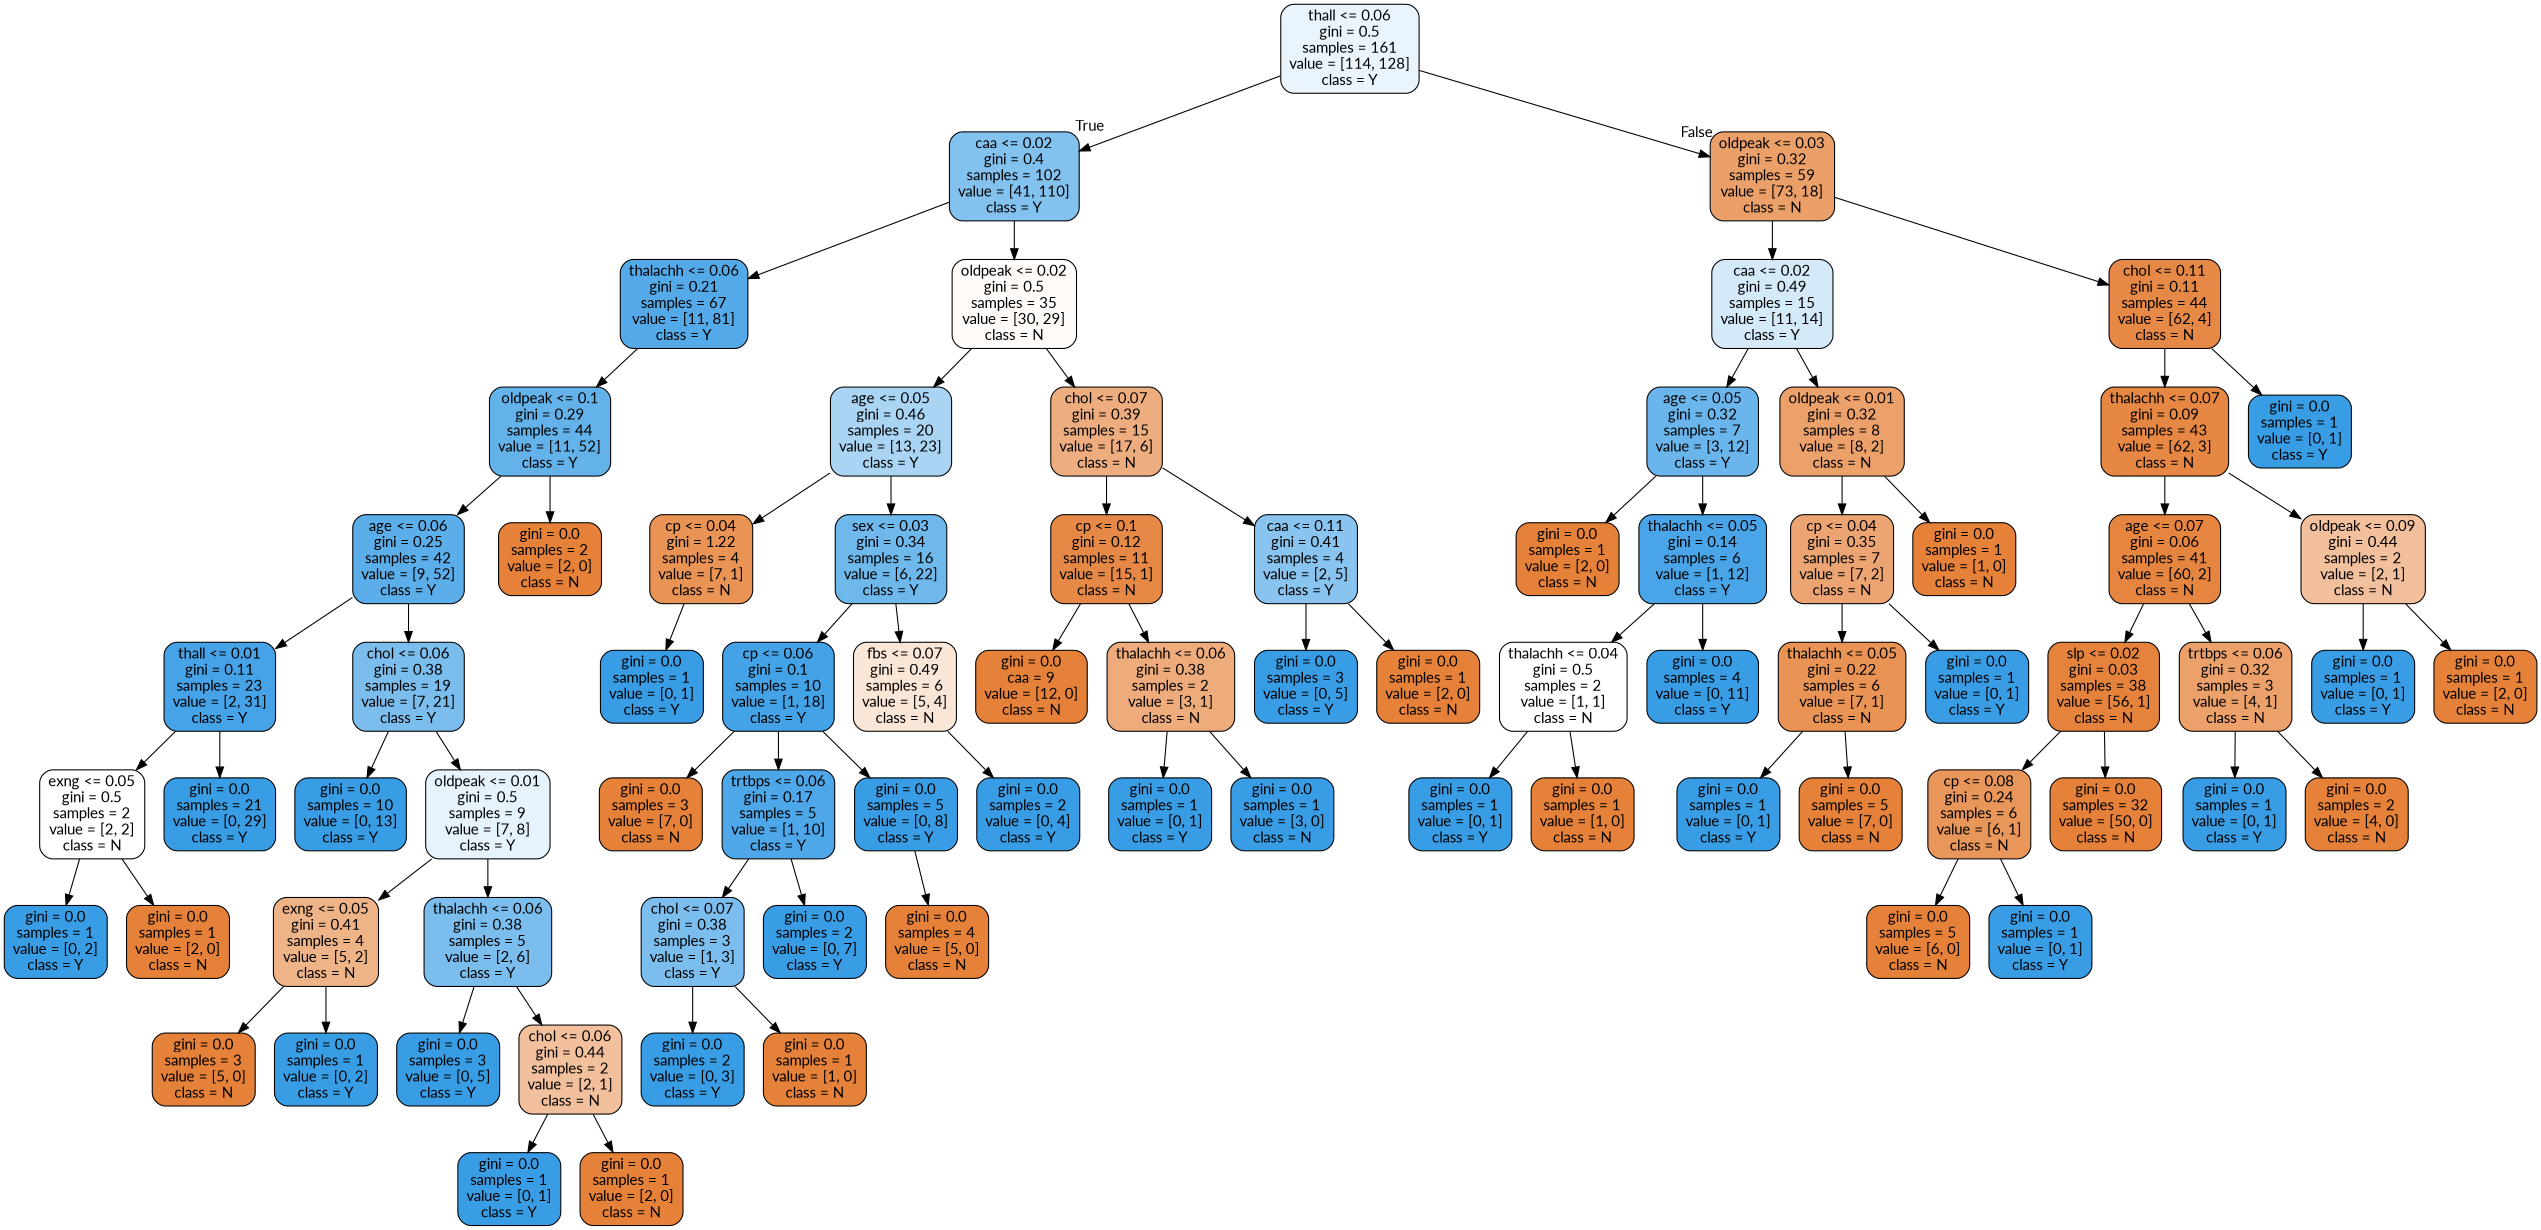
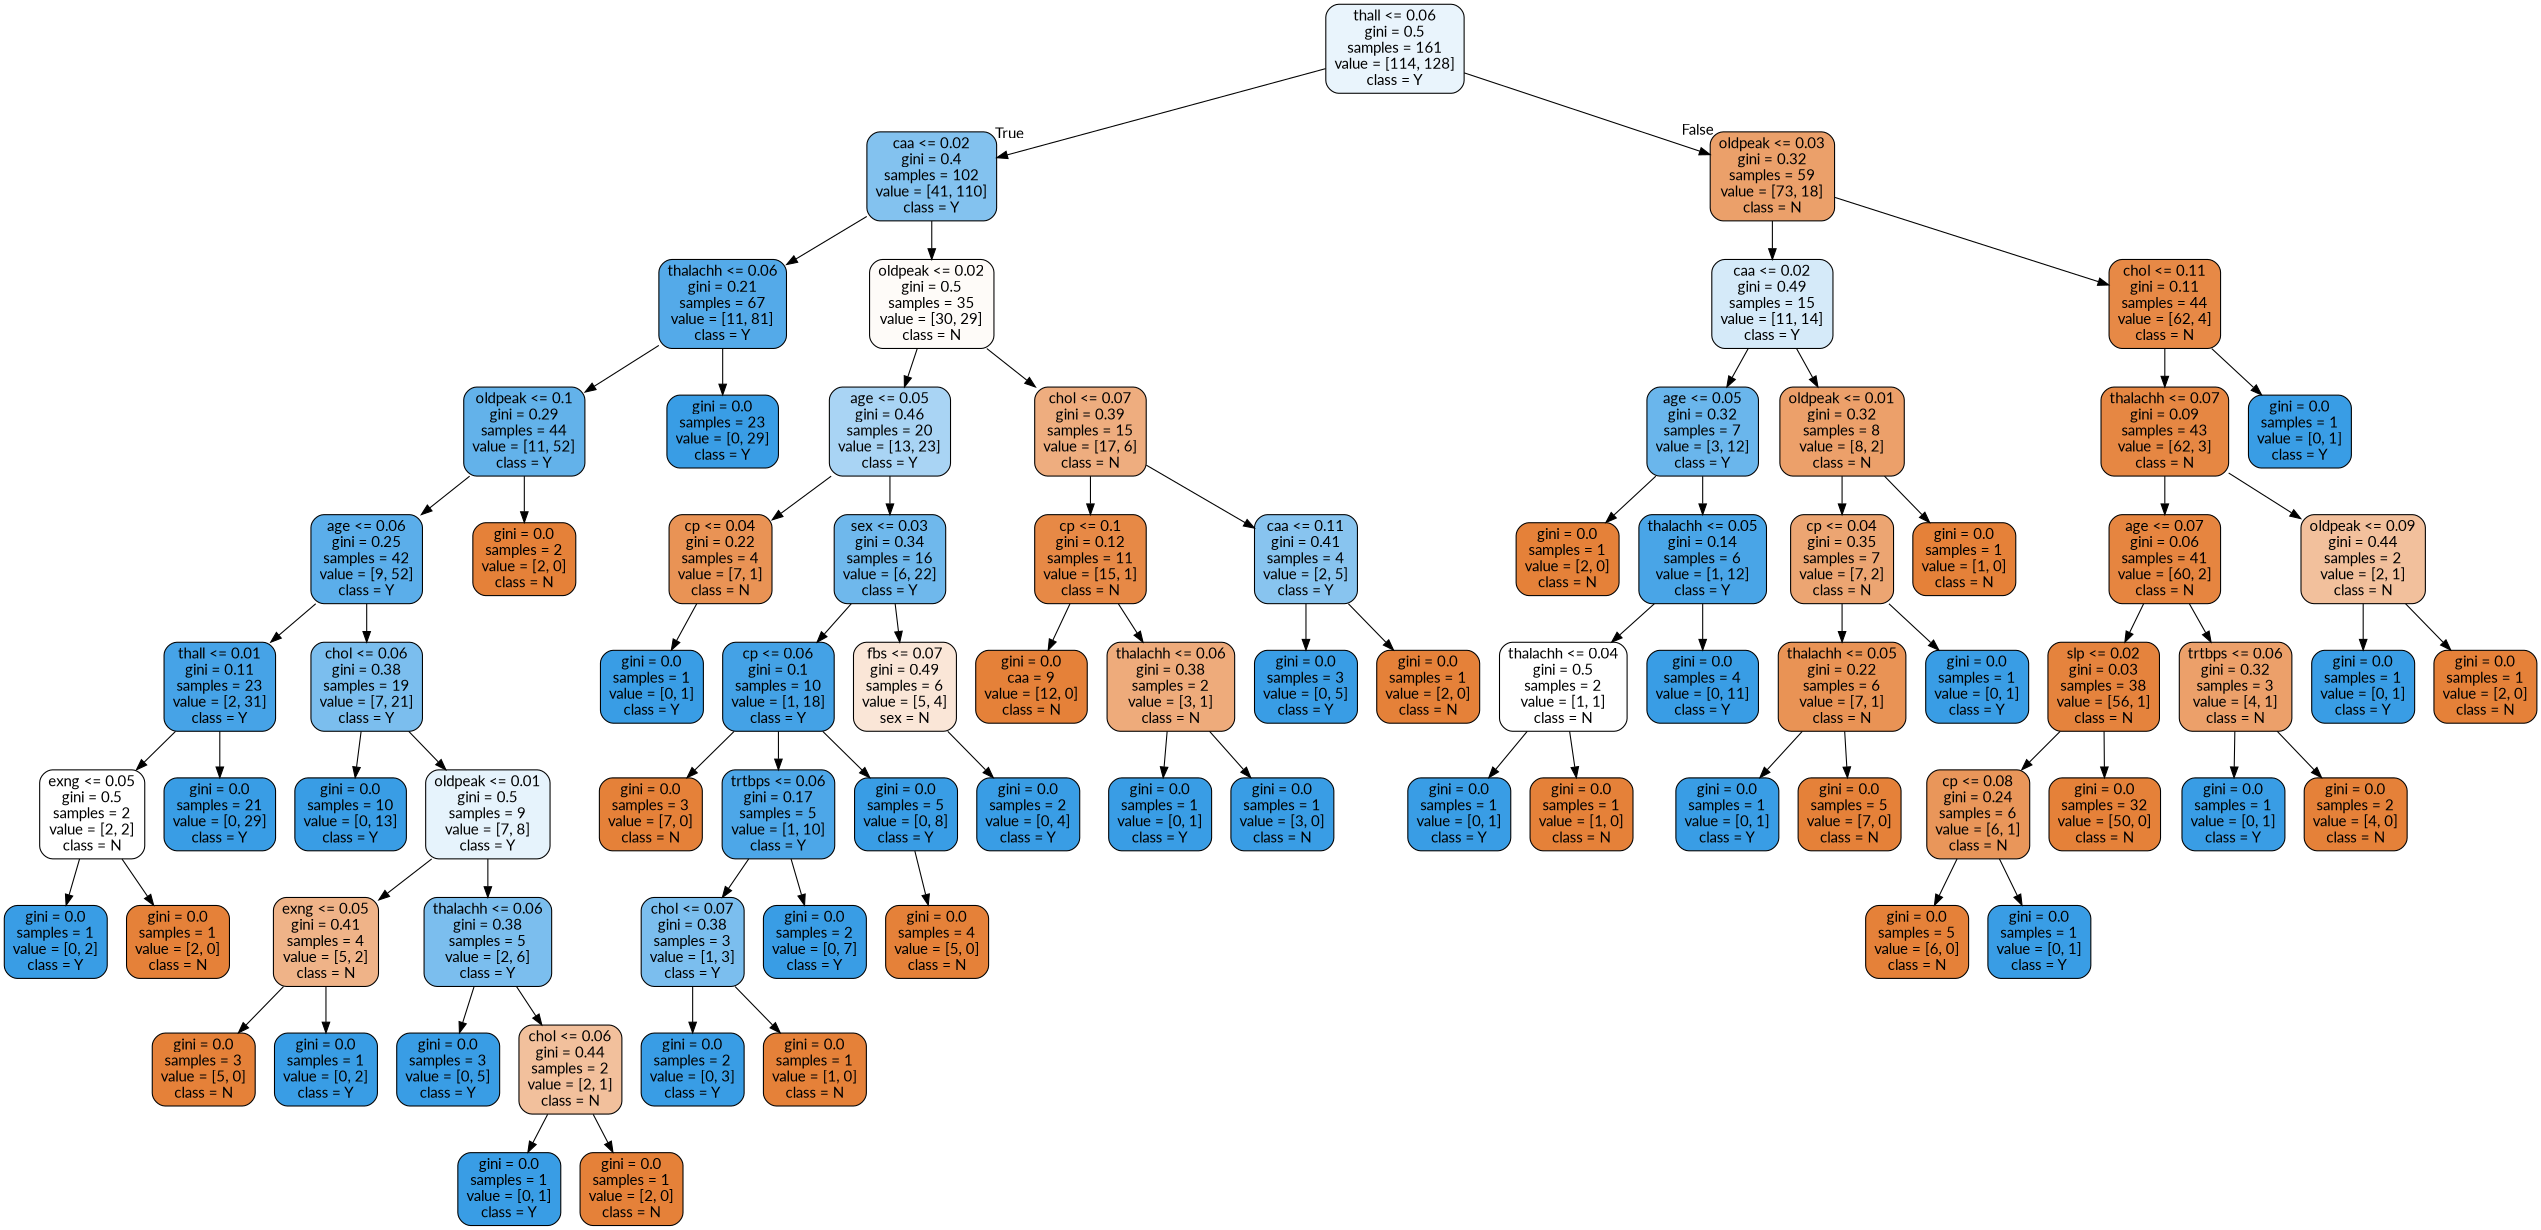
none -> (723, 432)
(701, 559) -> (721, 559)
(905, 687) -> (905, 687)
